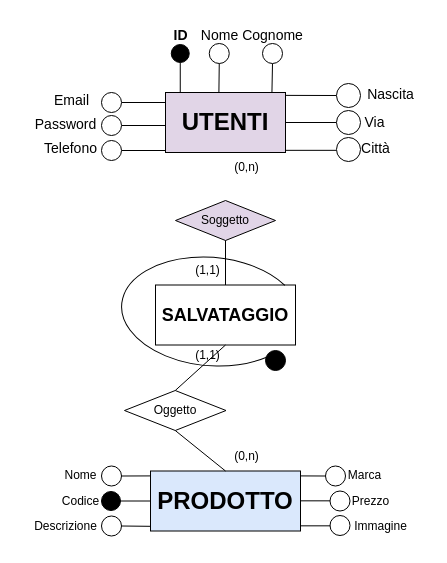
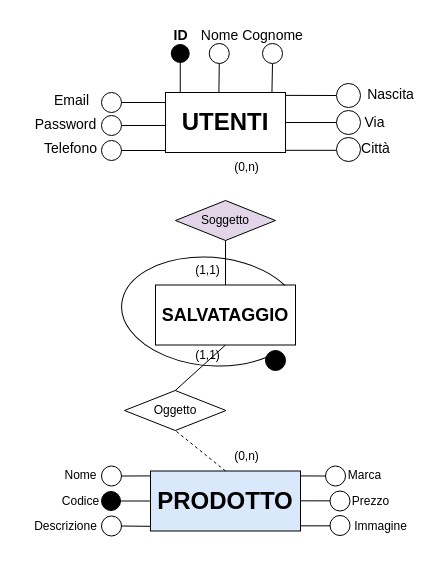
(226, 123) -> (226, 123)
(200, 451) -> (200, 451)
